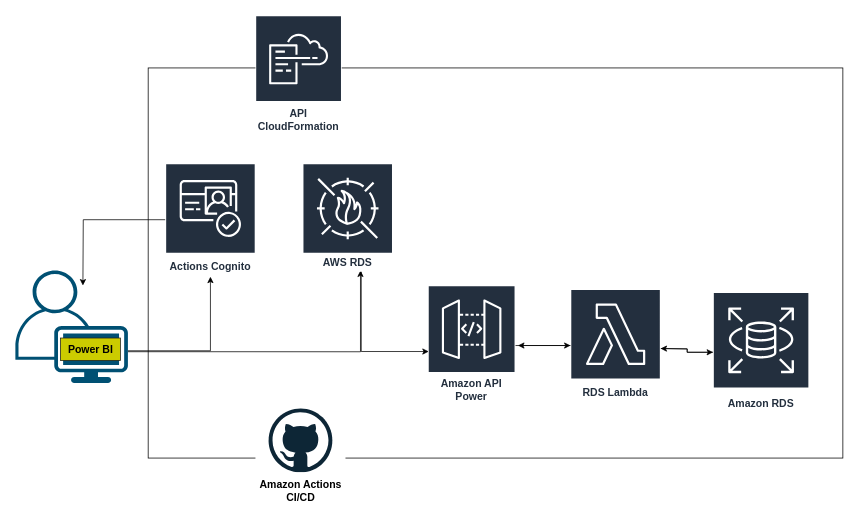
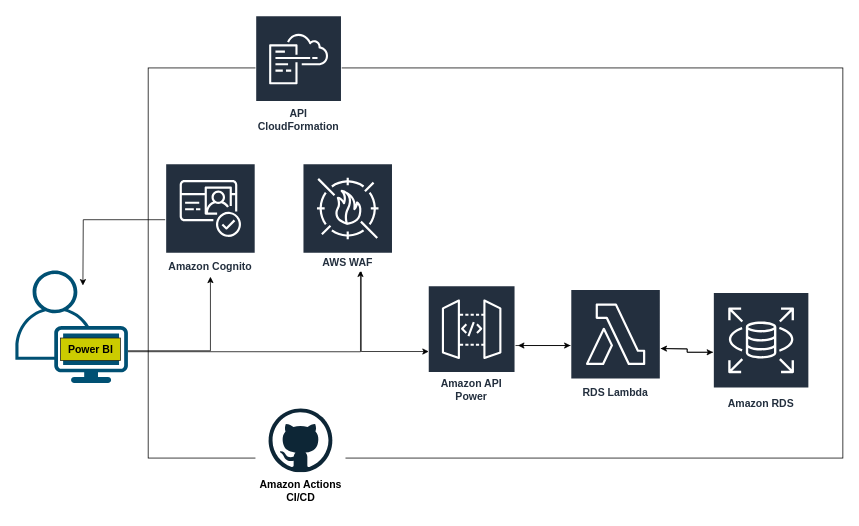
(348, 264) -> (348, 264)
(210, 268) -> (210, 268)
